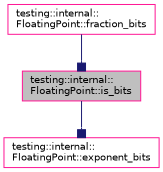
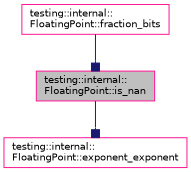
(82, 86) -> (95, 86)
(82, 153) -> (95, 153)
